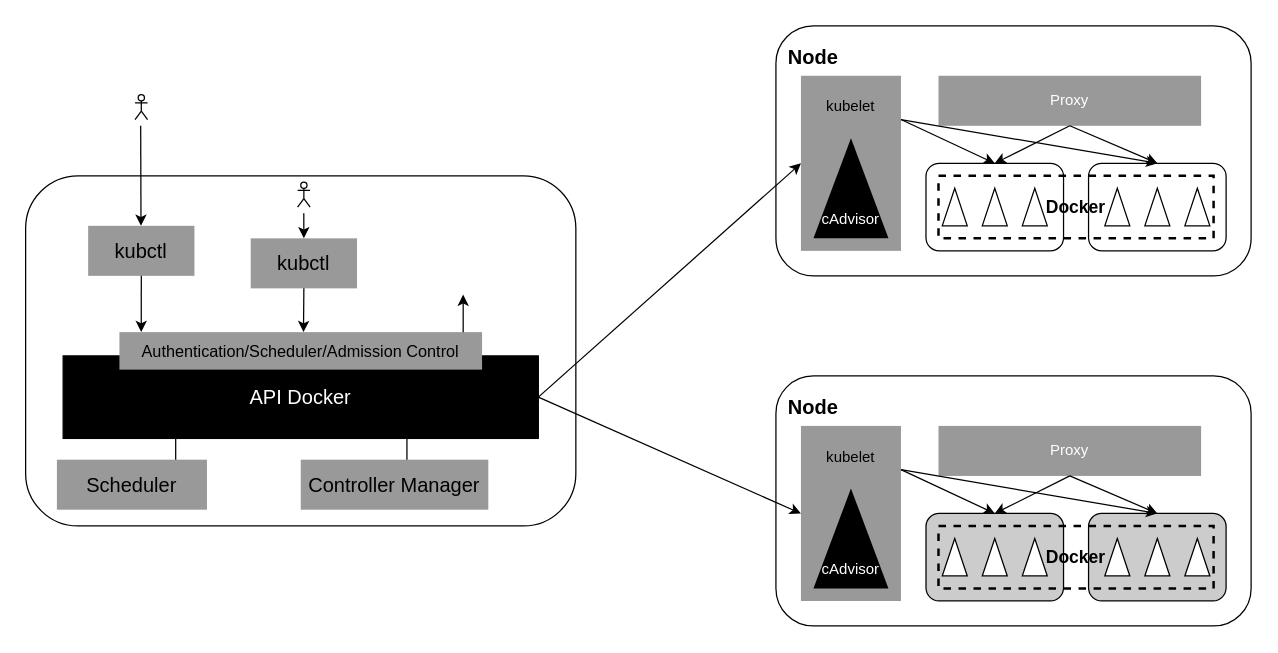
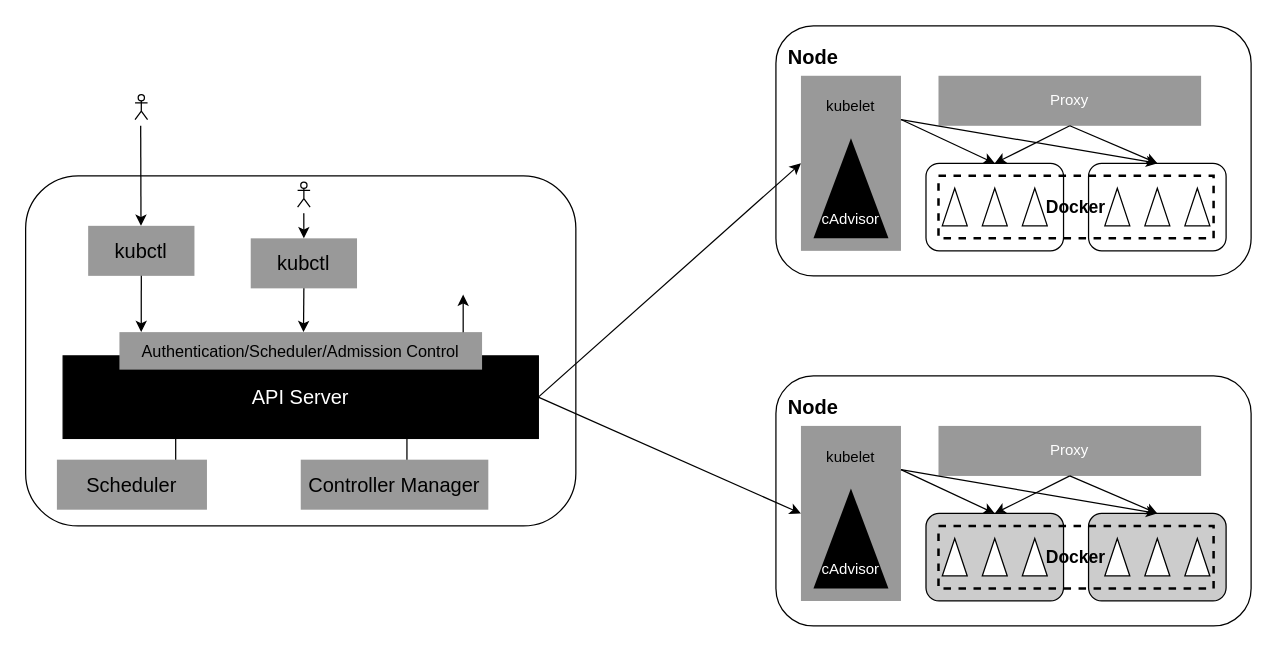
(301, 397) -> (301, 397)
